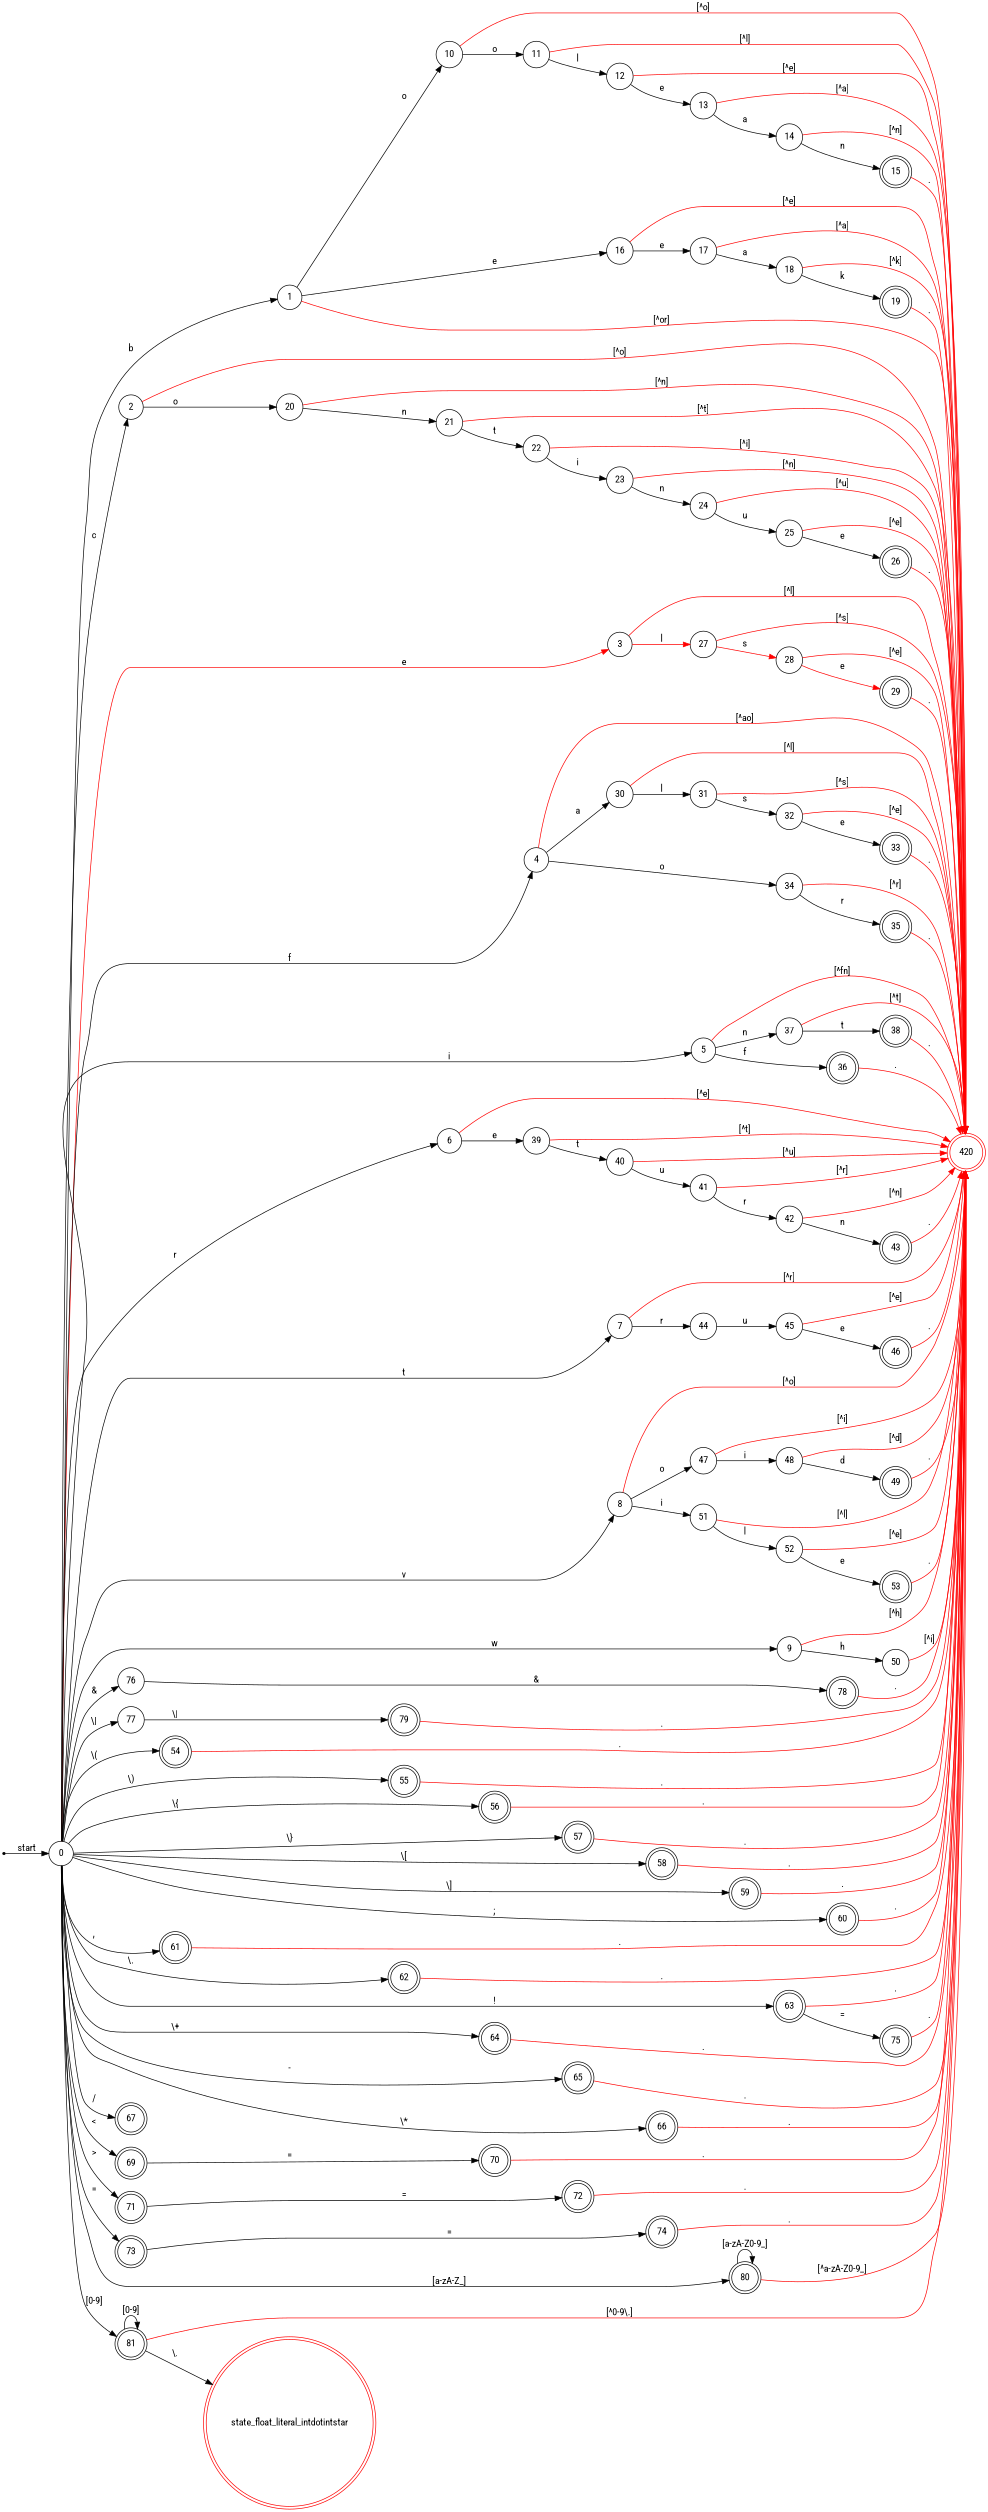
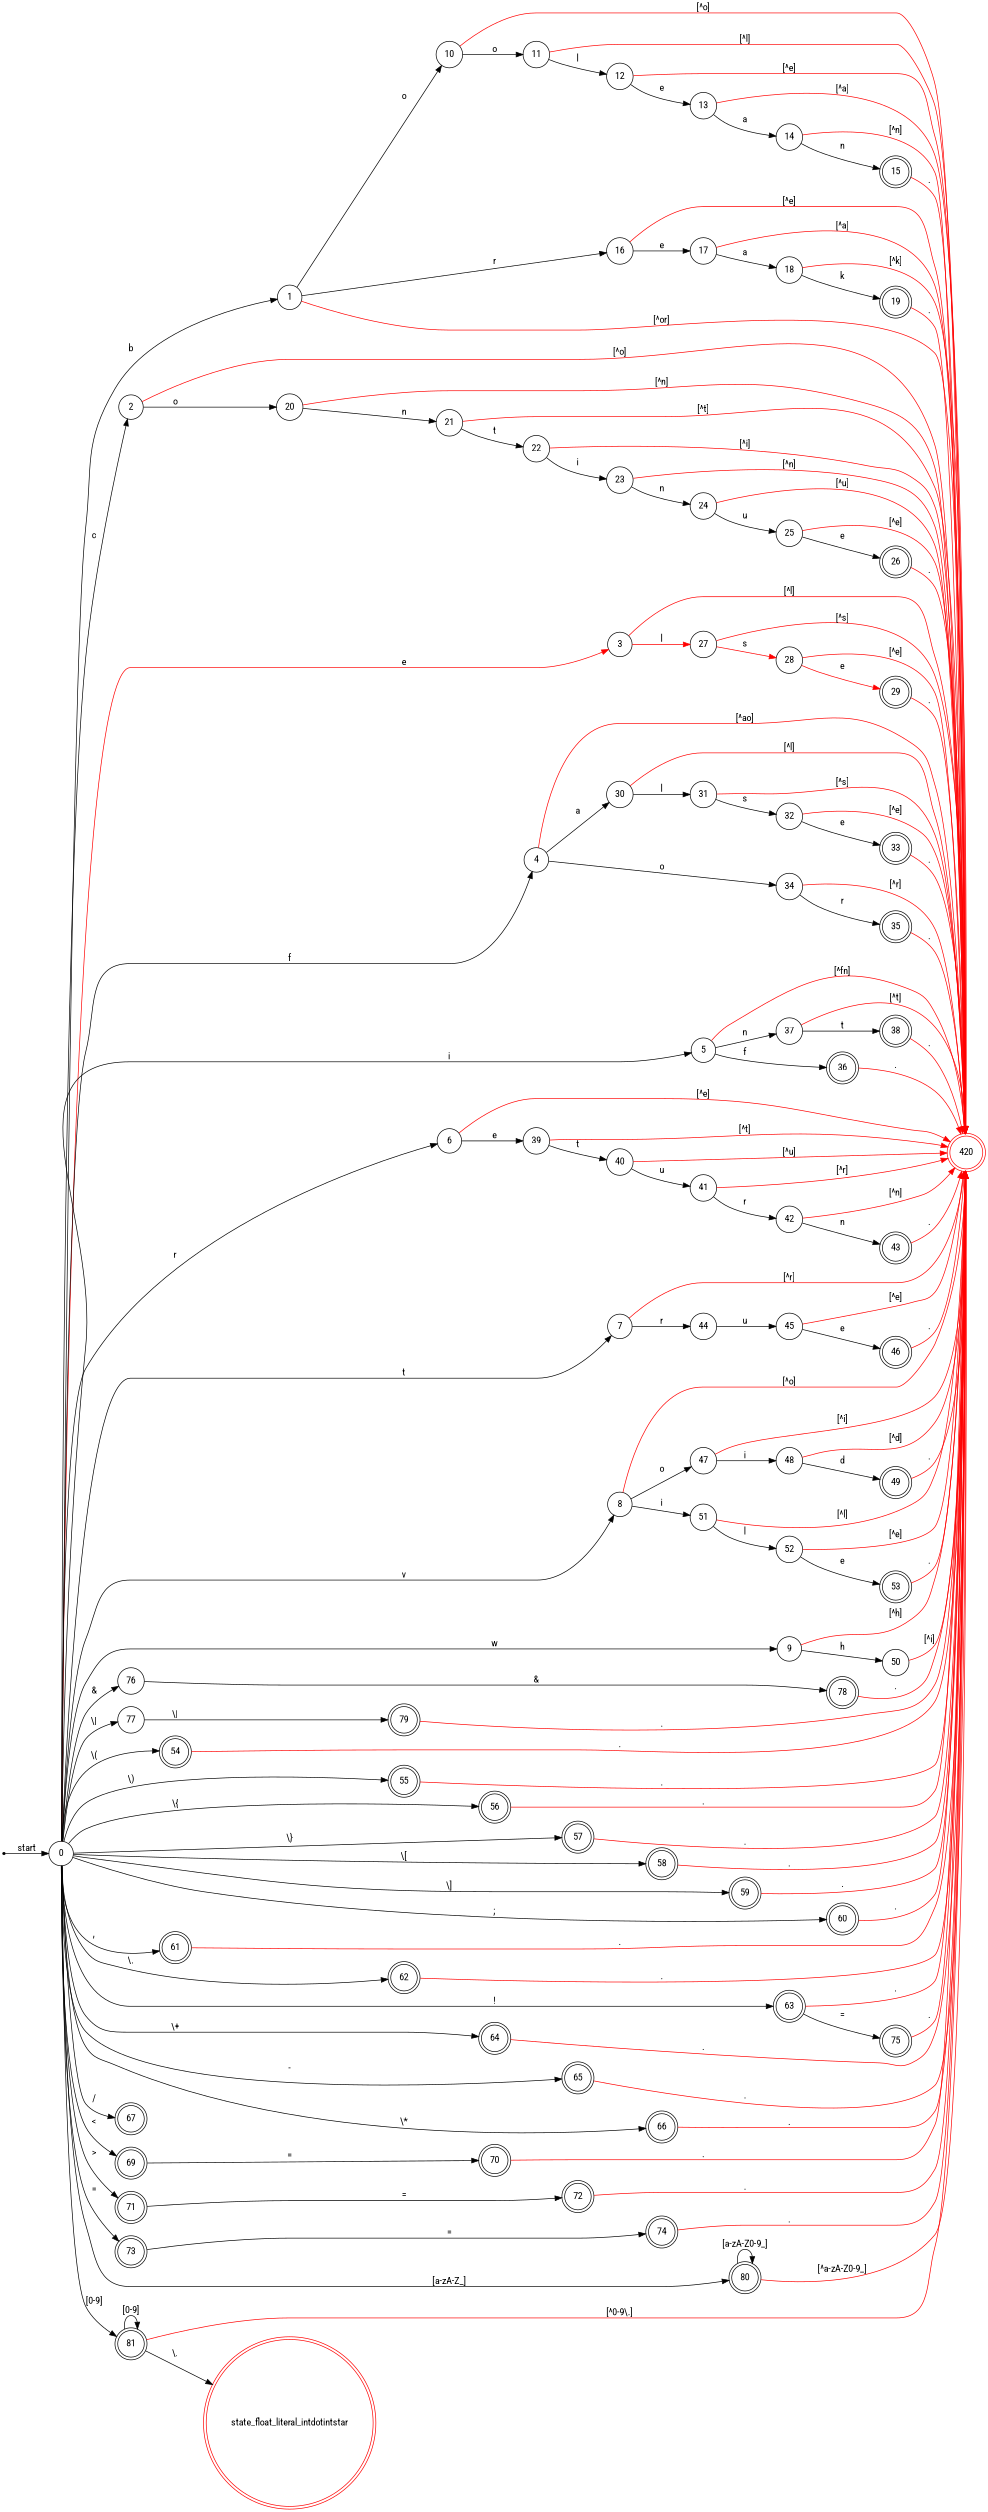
(495, 262) -> (495, 262)
